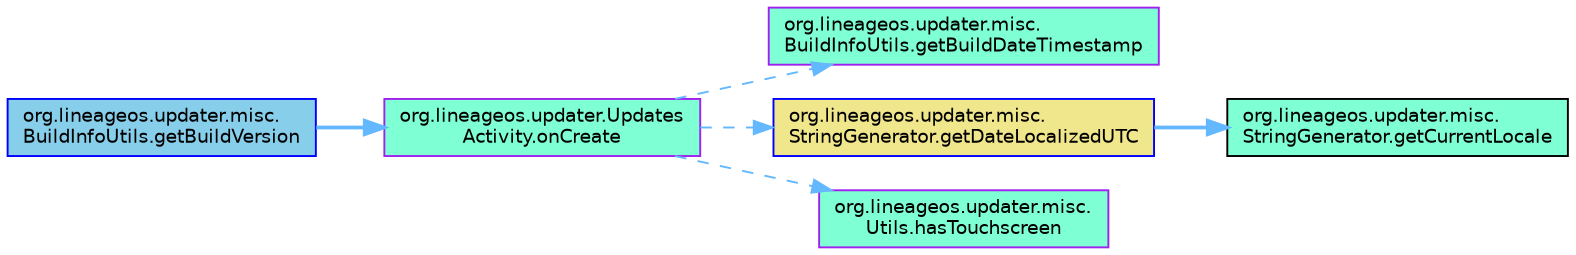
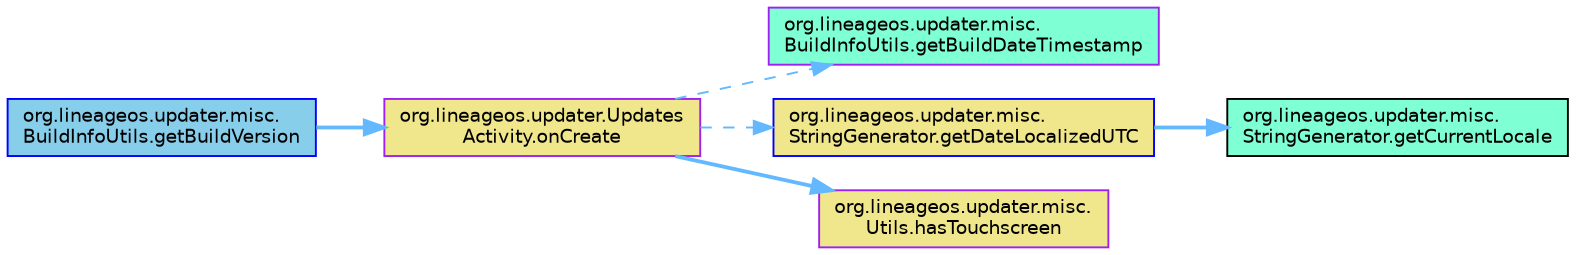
(542, 127) -> (542, 127)
(744, 171) -> (744, 171)
(964, 219) -> (964, 219)
